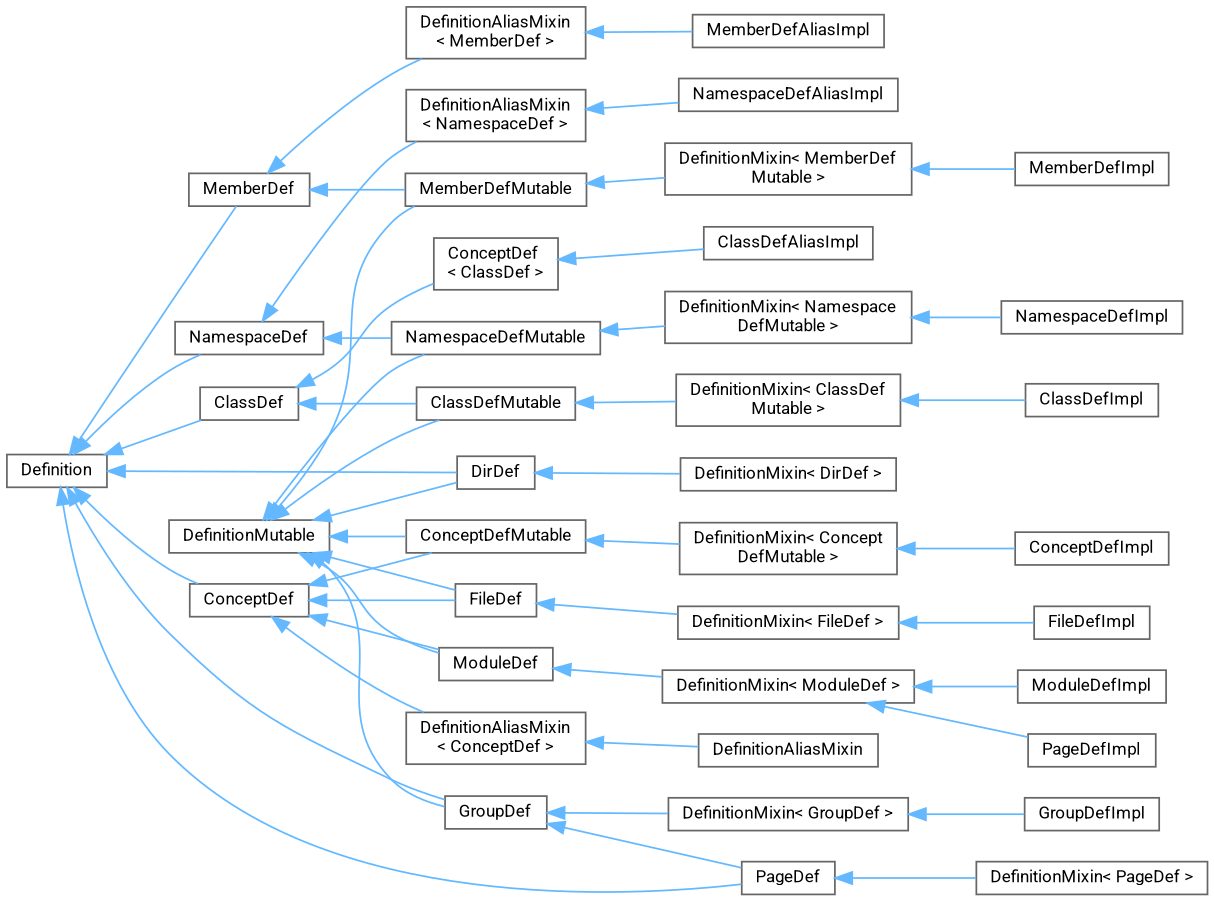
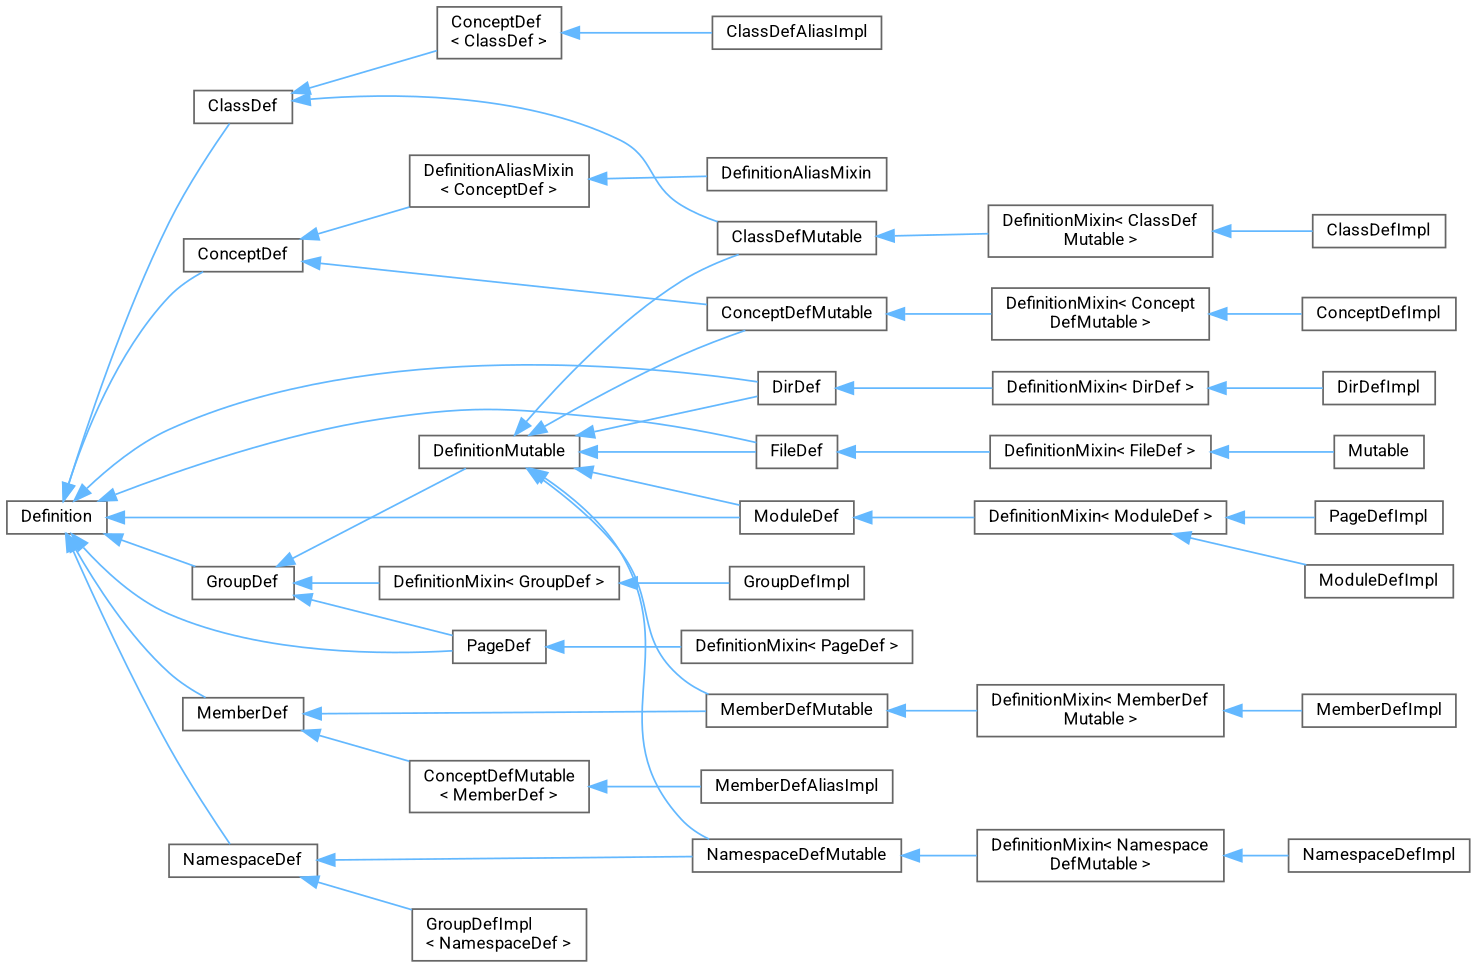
(496, 33) -> (499, 787)
(788, 95) -> none
(496, 116) -> (499, 935)
none -> (1379, 388)
(391, 600) -> (431, 413)
(1092, 623) -> (1379, 452)
(371, 632) -> (432, 518)
(359, 701) -> (392, 507)
